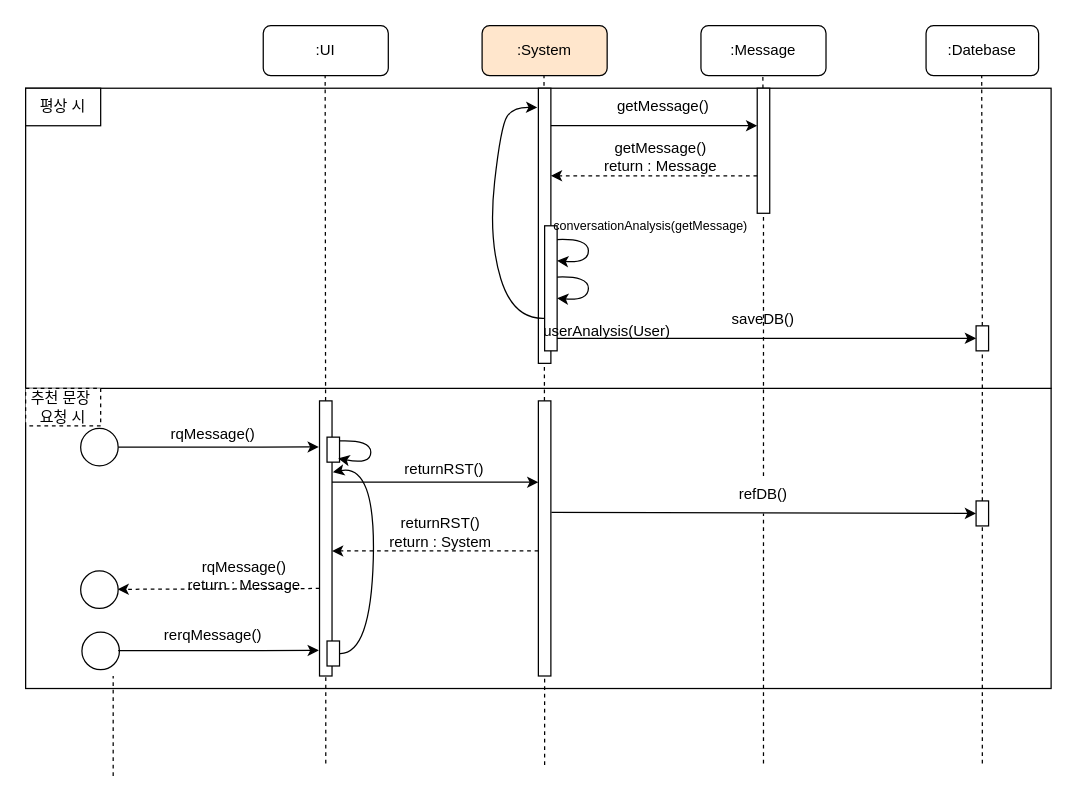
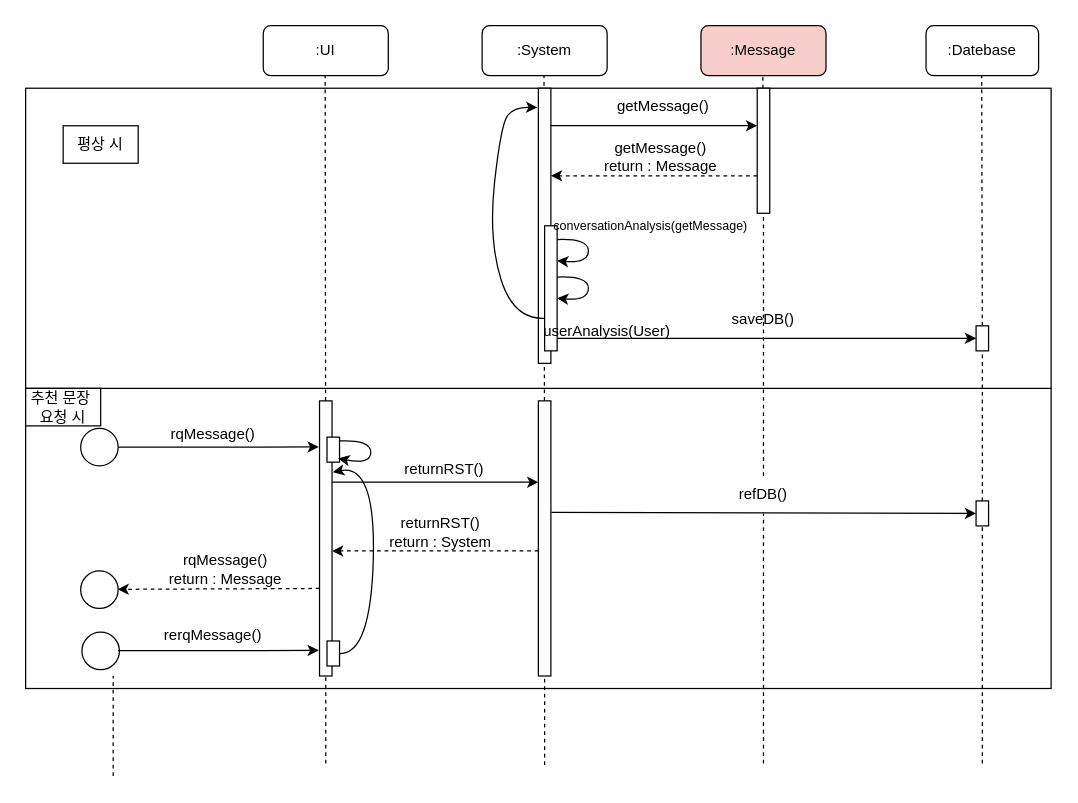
(544, 51) -> (544, 51)
(763, 51) -> (763, 51)
(63, 107) -> (101, 144)
(63, 407) -> (63, 407)
(244, 576) -> (226, 569)
